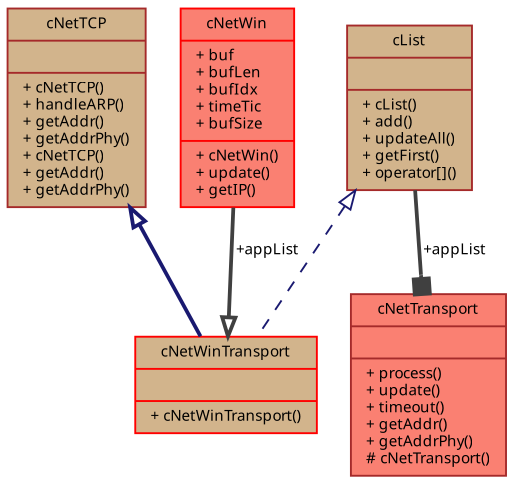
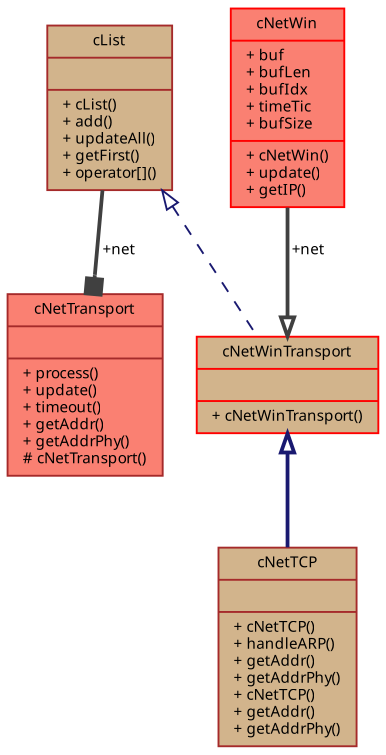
(266, 251) -> (306, 251)
(453, 251) -> (117, 251)
(170, 280) -> (288, 500)
